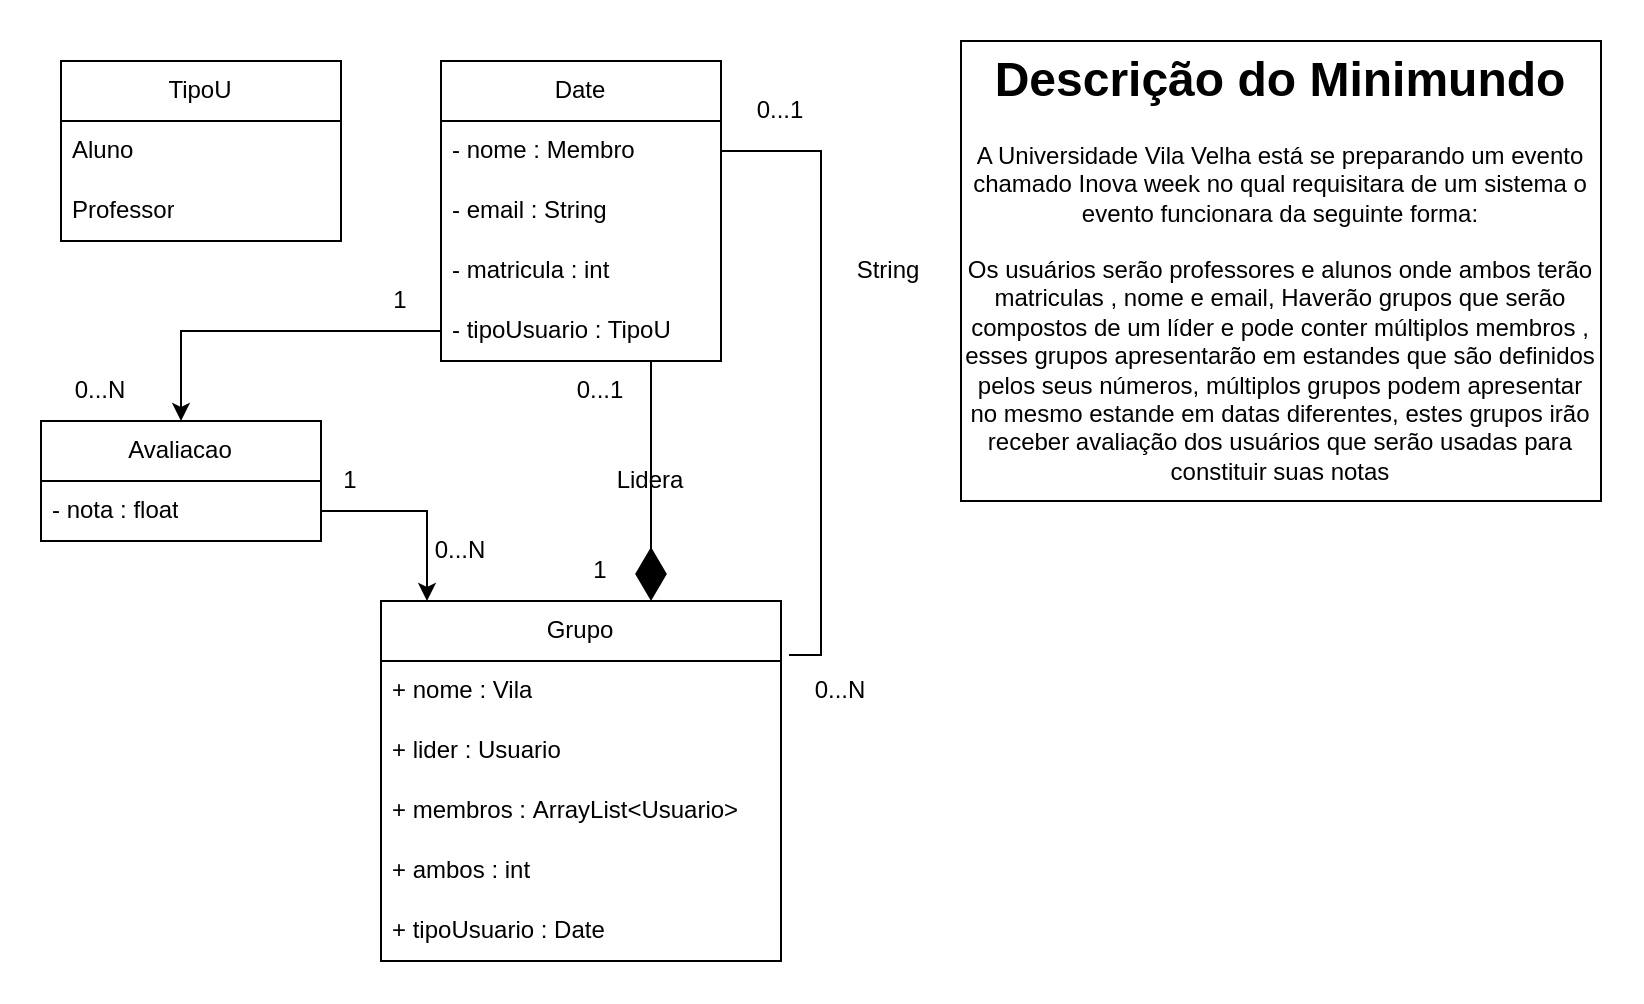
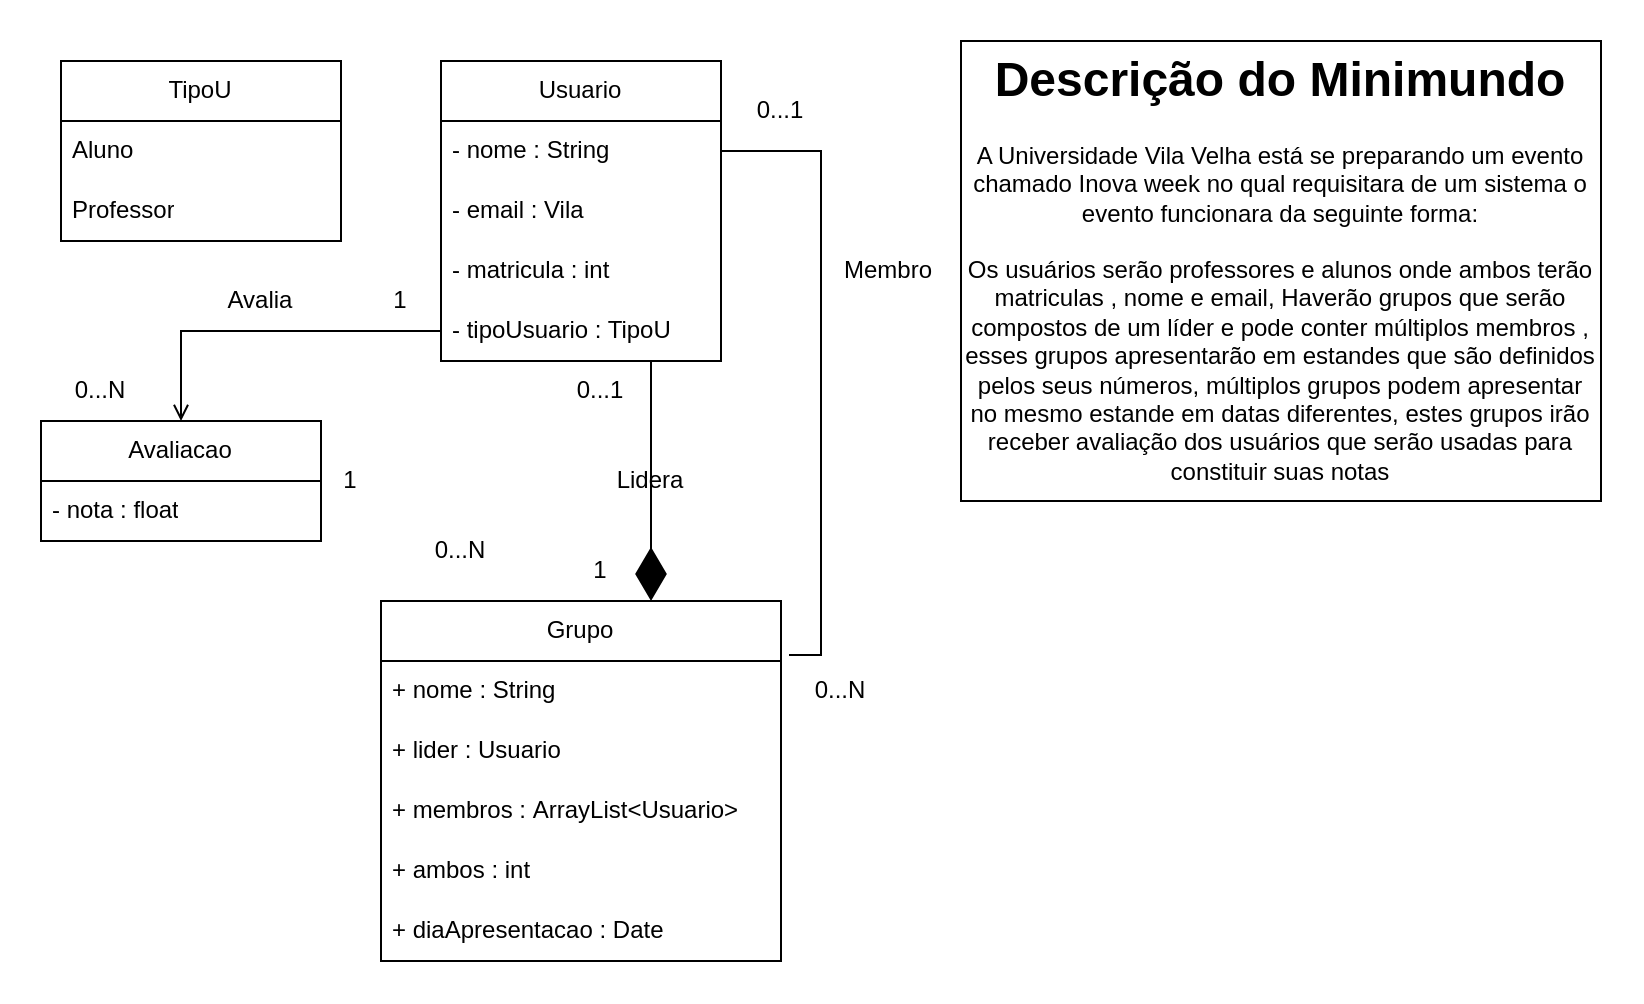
(581, 91) -> (581, 91)
(541, 151) -> (538, 151)
(539, 211) -> (522, 211)
(889, 271) -> (889, 271)
none -> (261, 301)
(181, 406) -> (181, 408)
(414, 511) -> none
(462, 691) -> (478, 691)
(509, 931) -> (539, 931)
